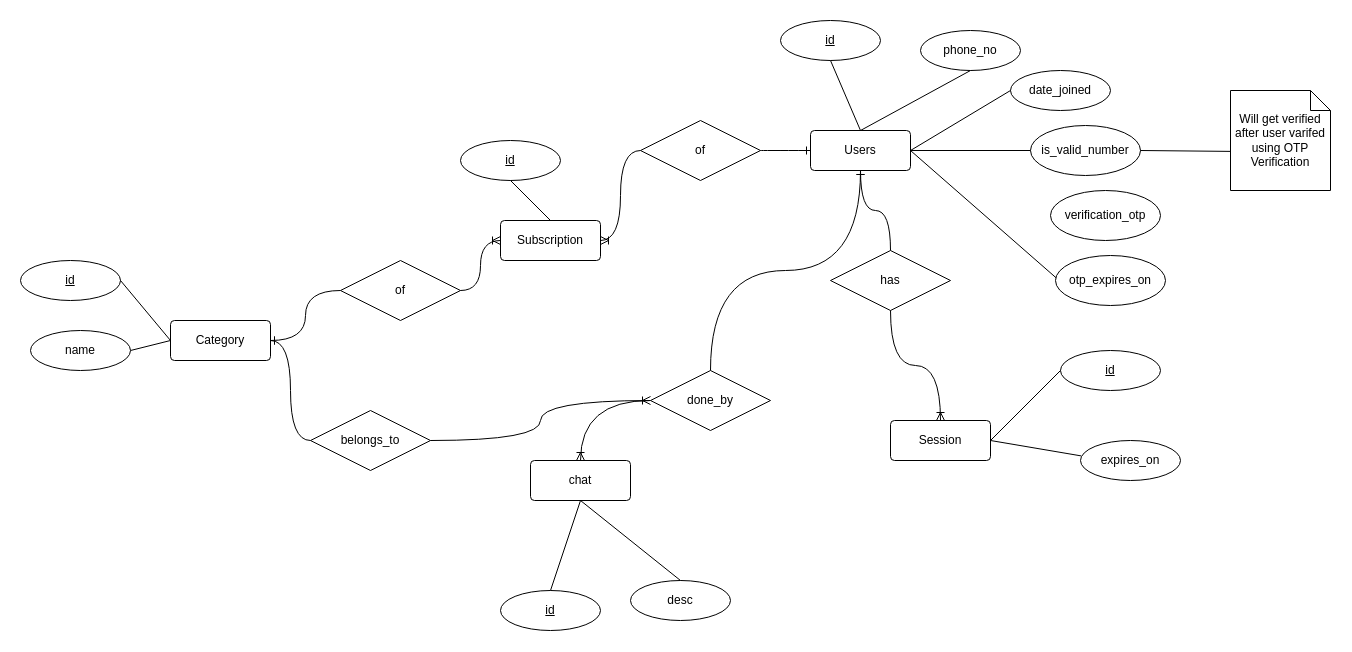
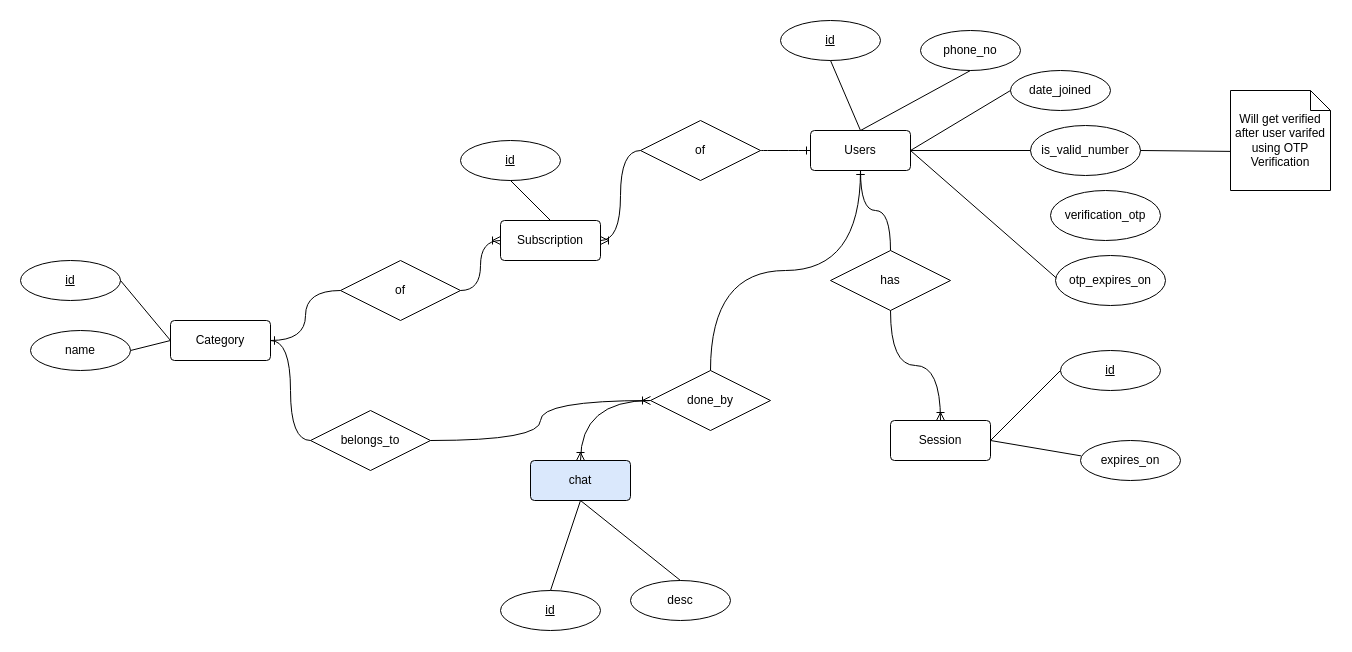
(581, 481) -> (581, 481)
